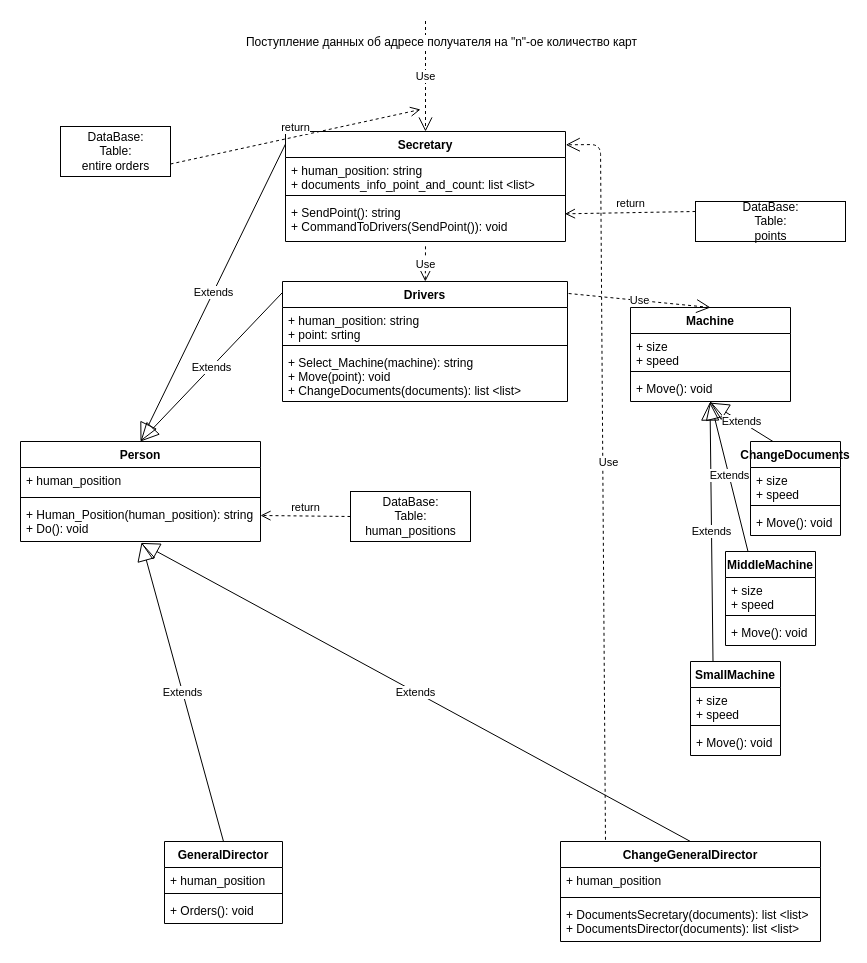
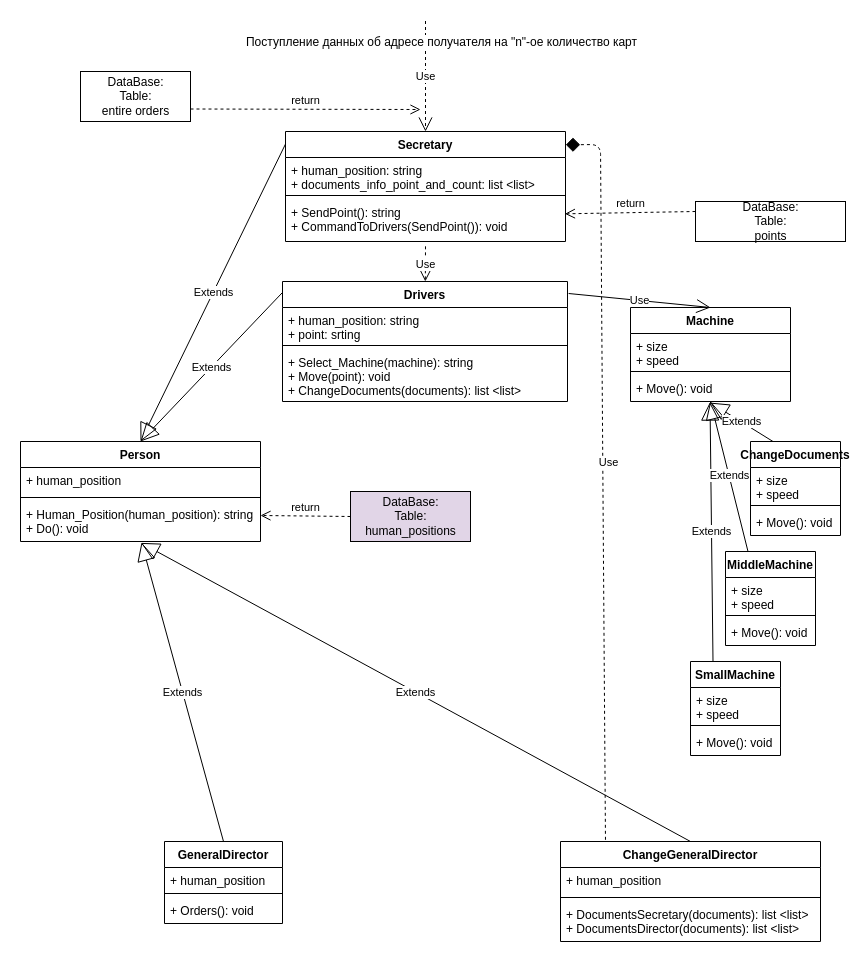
(575, 145) -> (580, 145)
(116, 152) -> (136, 97)
(599, 296) -> (599, 296)
(411, 517) -> (411, 517)
